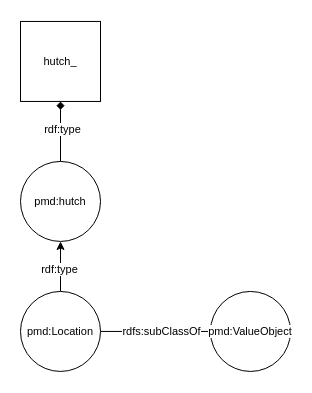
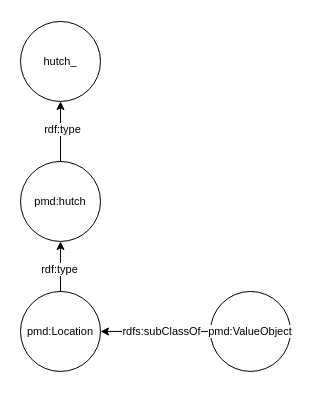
(61, 61) -> (61, 61)
(61, 110) -> (61, 109)
(106, 331) -> (108, 331)
